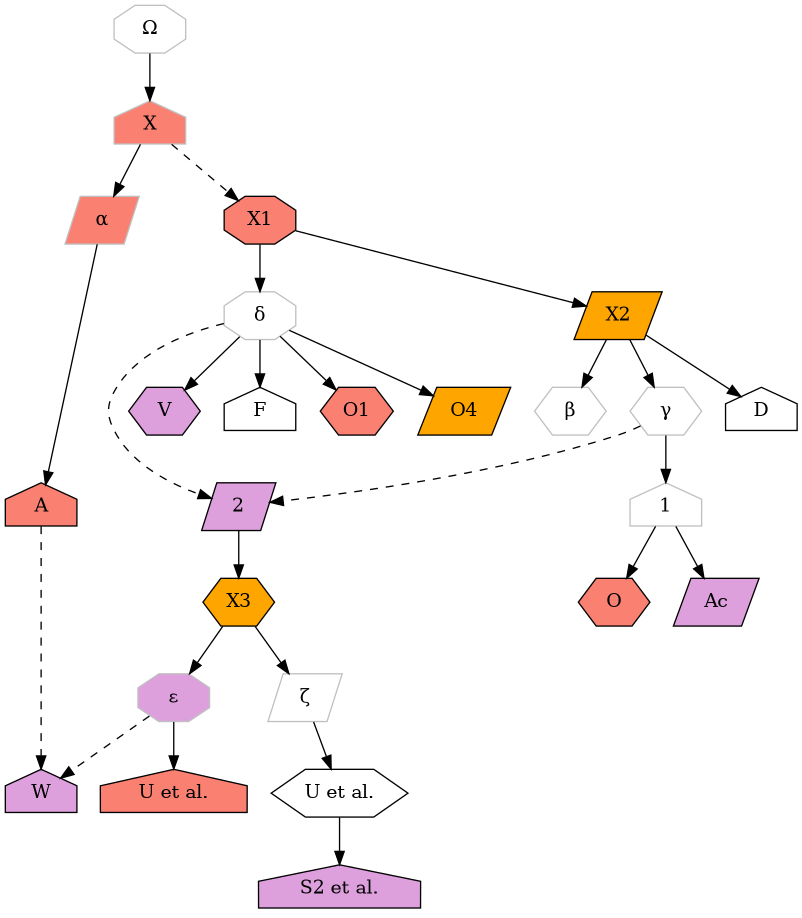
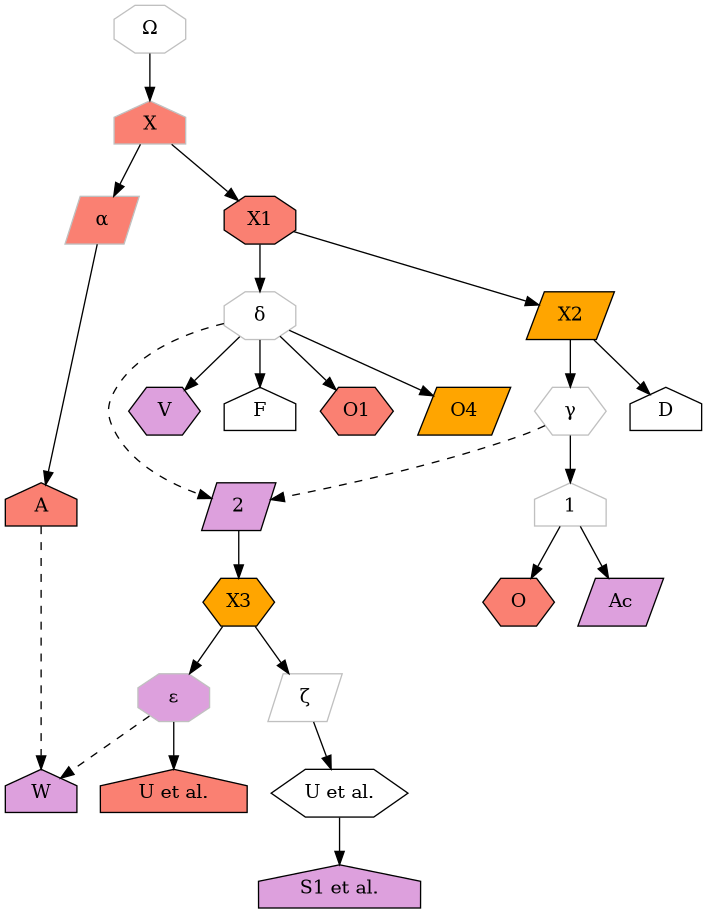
(200, 168) -> (200, 168)
(570, 411) -> none
(340, 889) -> (340, 889)
